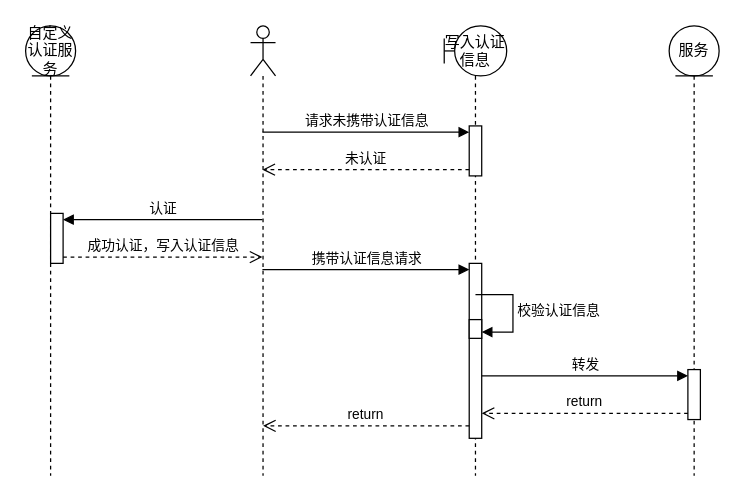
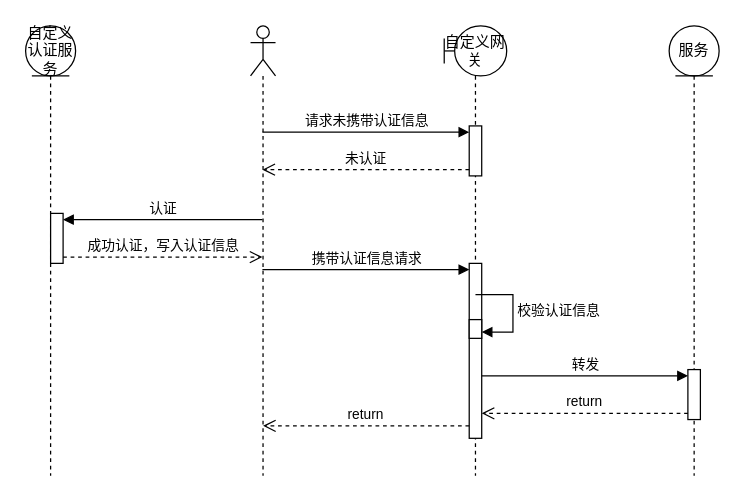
(476, 51) -> (476, 51)
